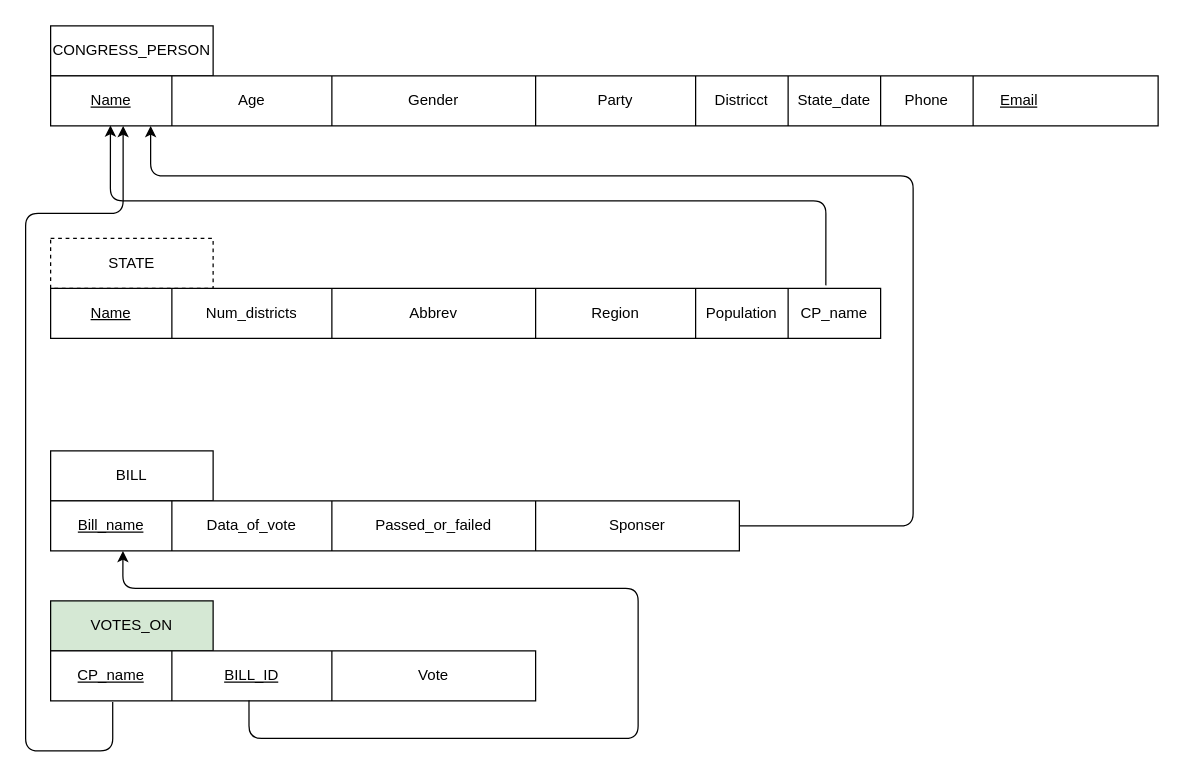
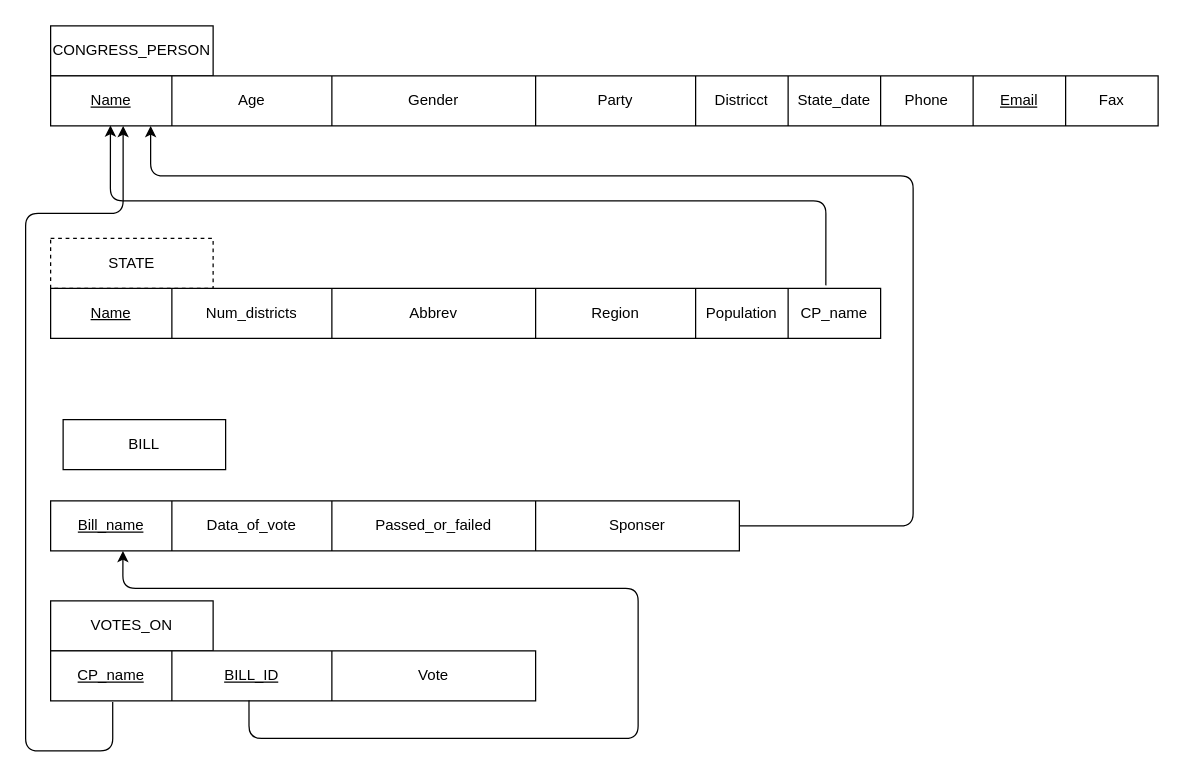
none -> (1112, 101)
(132, 476) -> (144, 444)
(132, 626) -> (132, 626)
